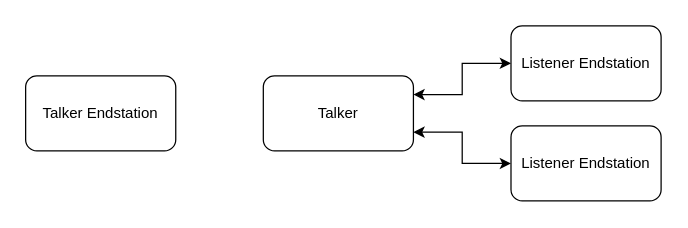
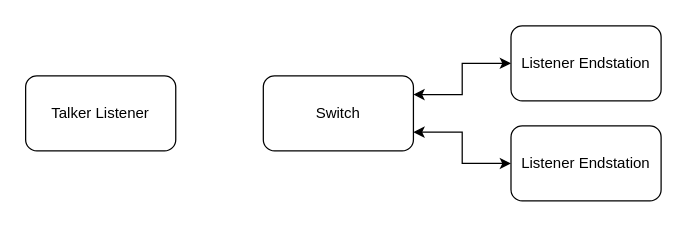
(101, 113) -> (101, 113)
(338, 113) -> (338, 113)
